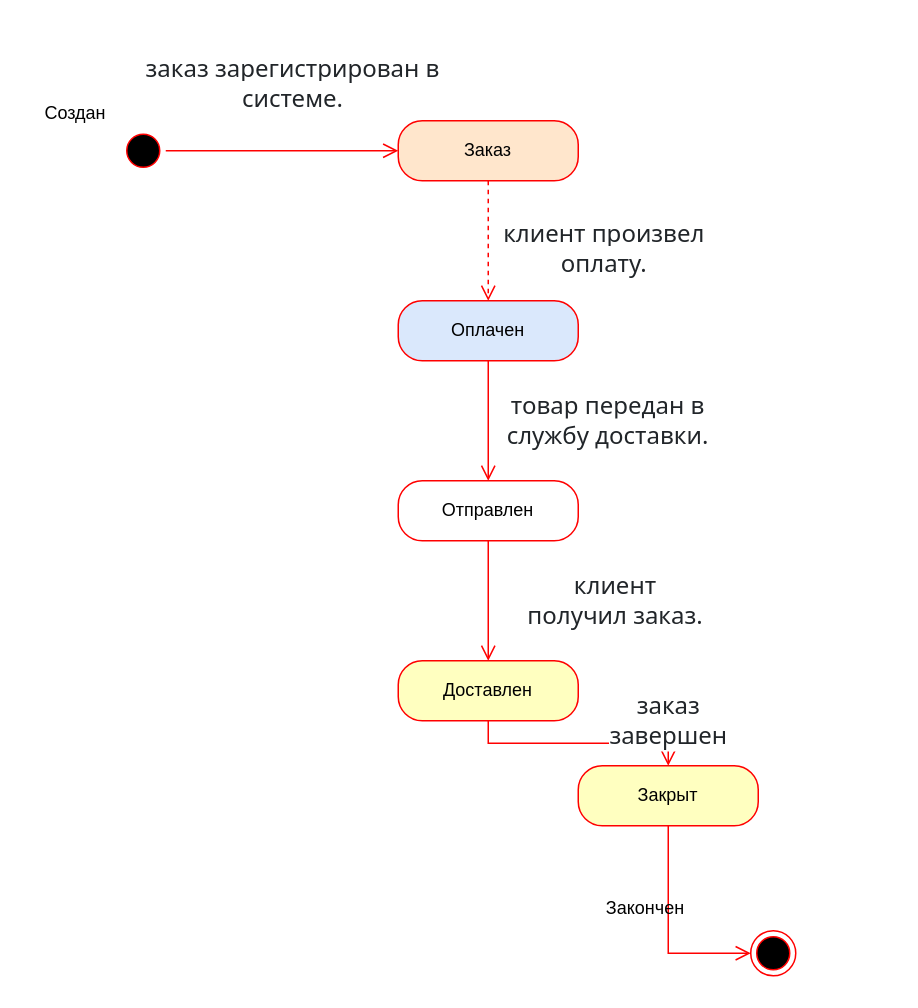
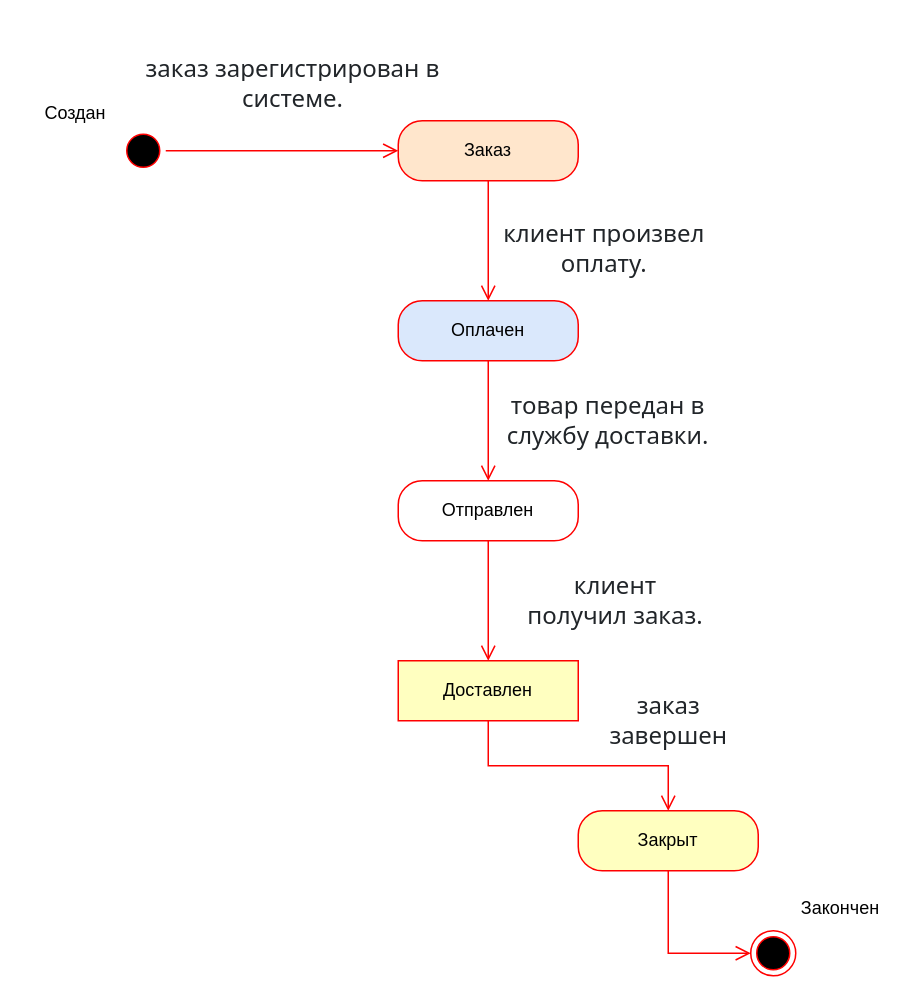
(488, 240) -> (488, 240)
(488, 691) -> (488, 691)
(668, 796) -> (668, 841)
(646, 908) -> (841, 908)
